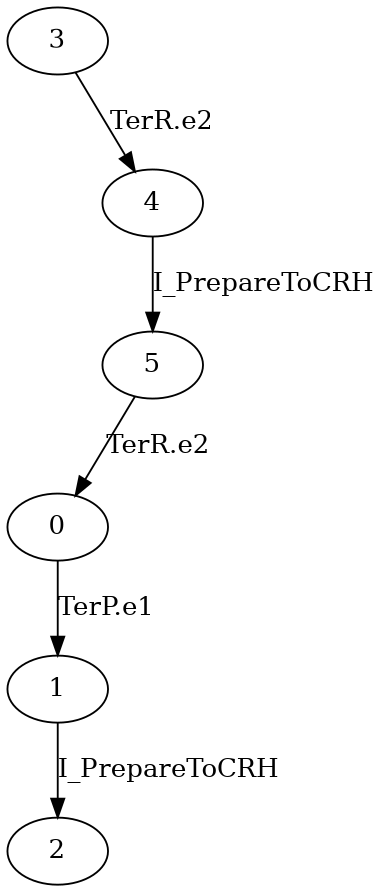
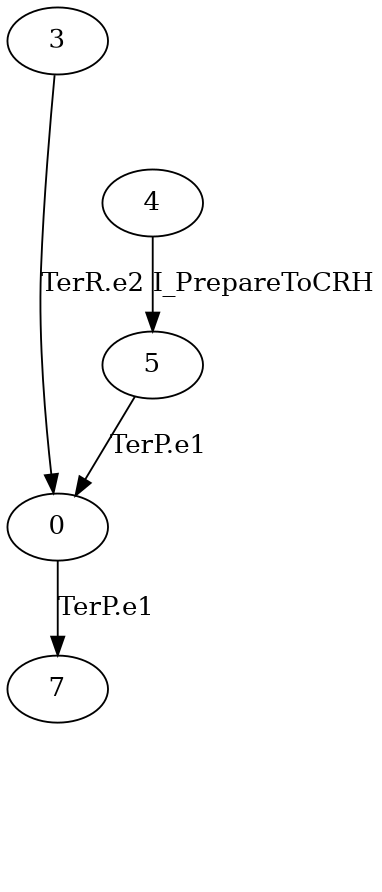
(100, 114) -> (41, 275)
(158, 446) -> (158, 446)
(58, 689) -> (58, 689)
(58, 851) -> none
